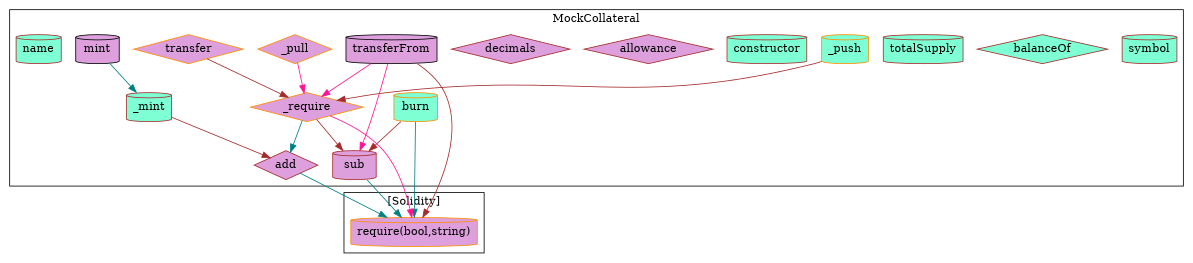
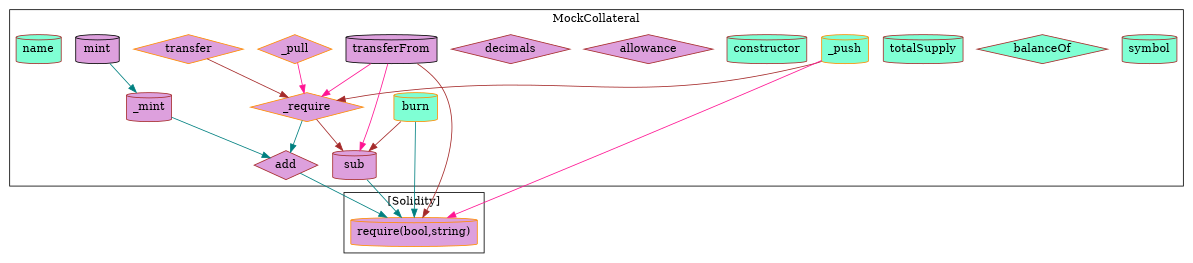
(149, 107) -> (149, 107)
(217, 136) -> (217, 136)
(384, 151) -> (639, 138)
